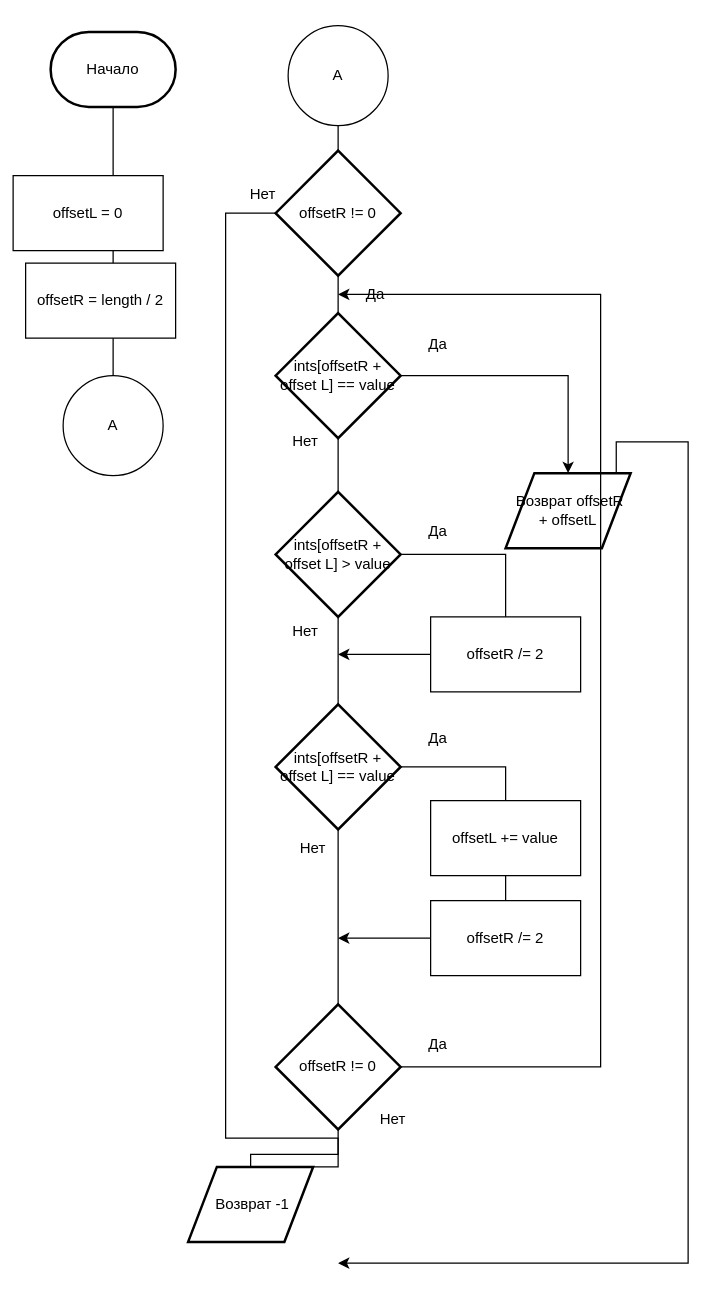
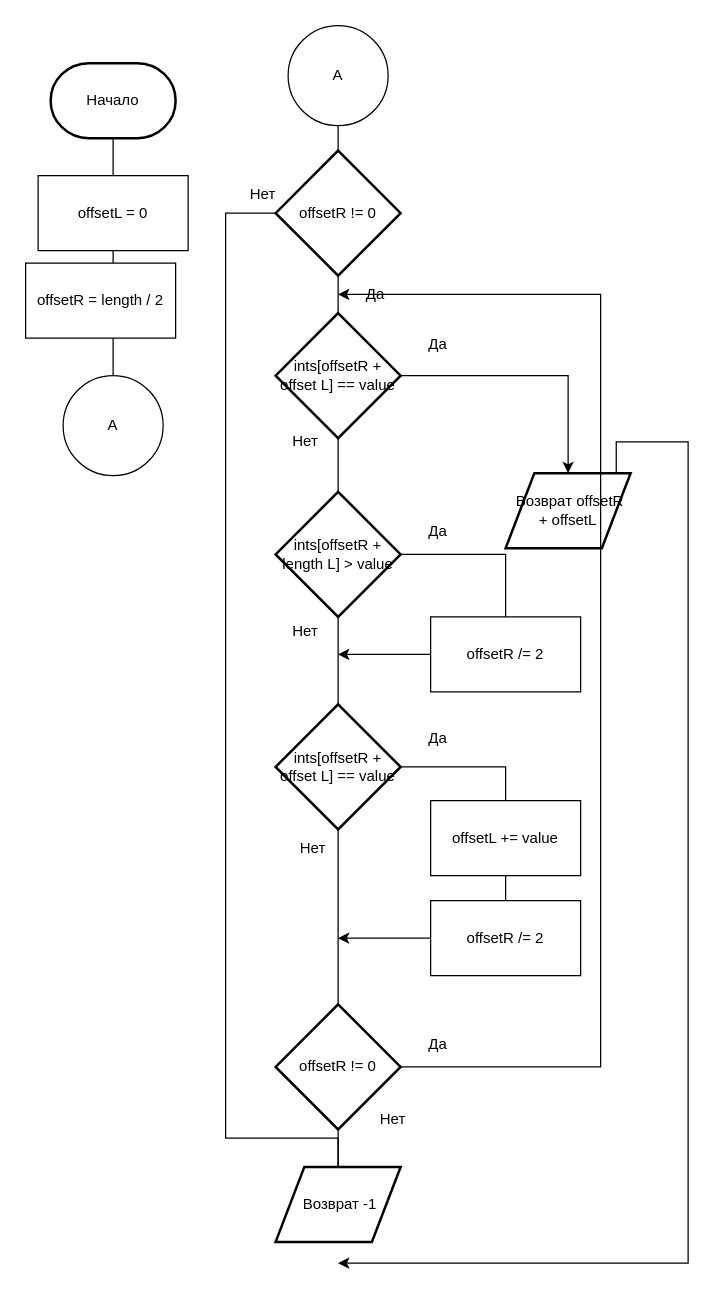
(113, 69) -> (113, 101)
(88, 213) -> (113, 213)
(338, 554) -> (338, 554)
(251, 1204) -> (338, 1204)
